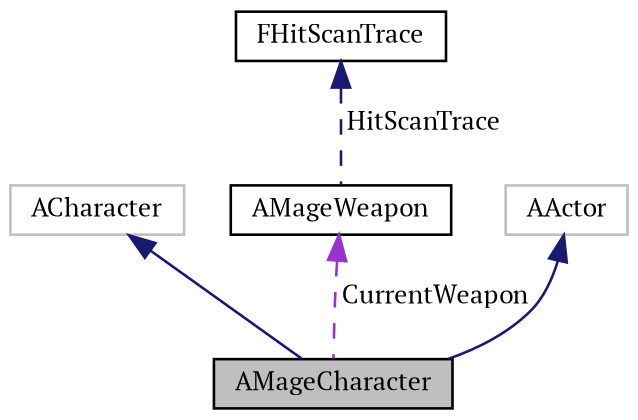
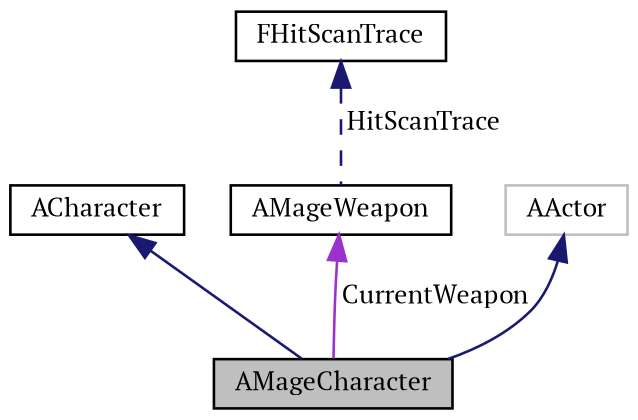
(97, 210) -> (97, 210)
(335, 310) -> (335, 310)
